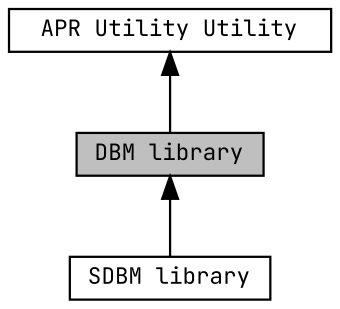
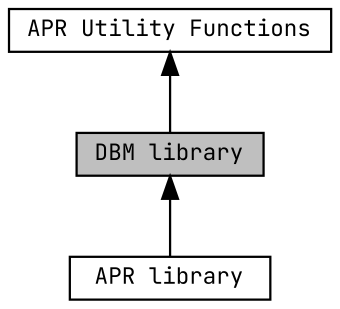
(170, 30) -> (170, 30)
(170, 278) -> (170, 278)
